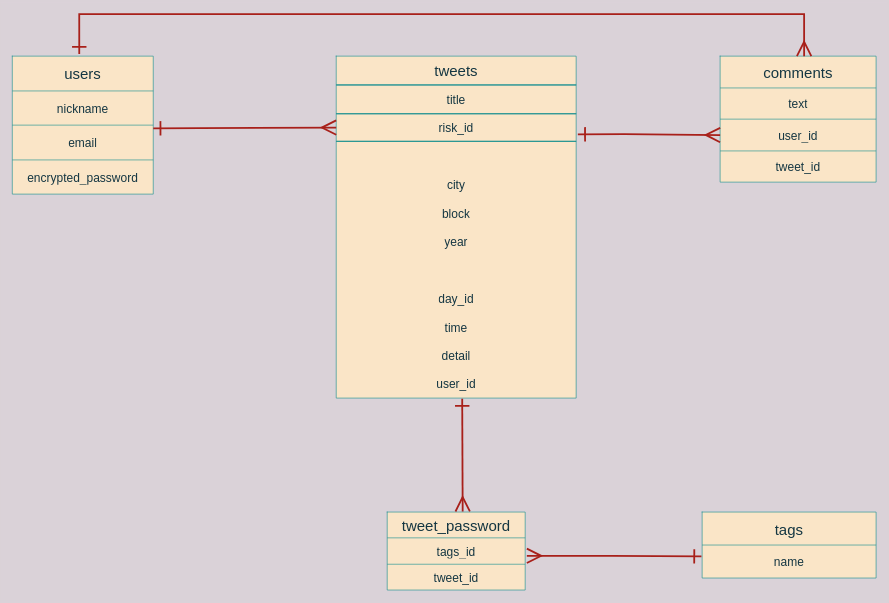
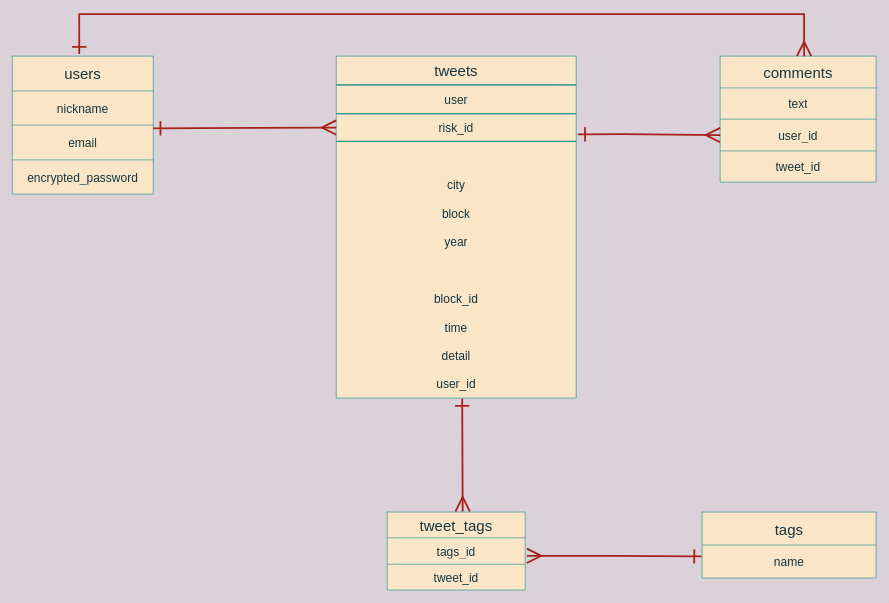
(456, 99) -> (456, 99)
(456, 299) -> (456, 299)
(456, 525) -> (456, 525)
